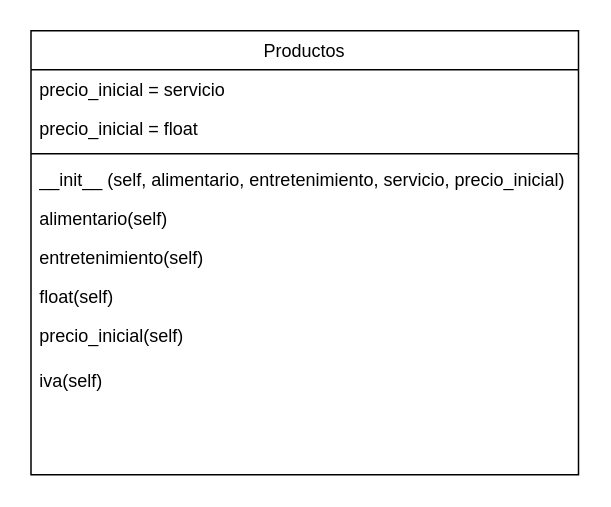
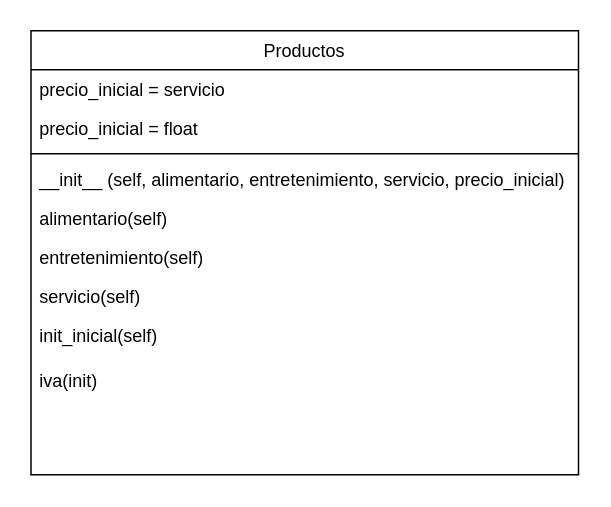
(90, 297) -> (103, 297)
(126, 336) -> (113, 336)
(80, 381) -> (77, 381)
